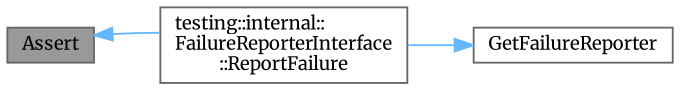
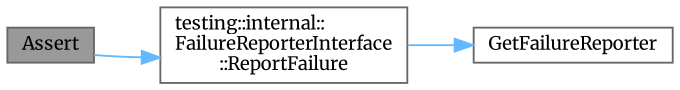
(137, 33) -> (118, 56)
